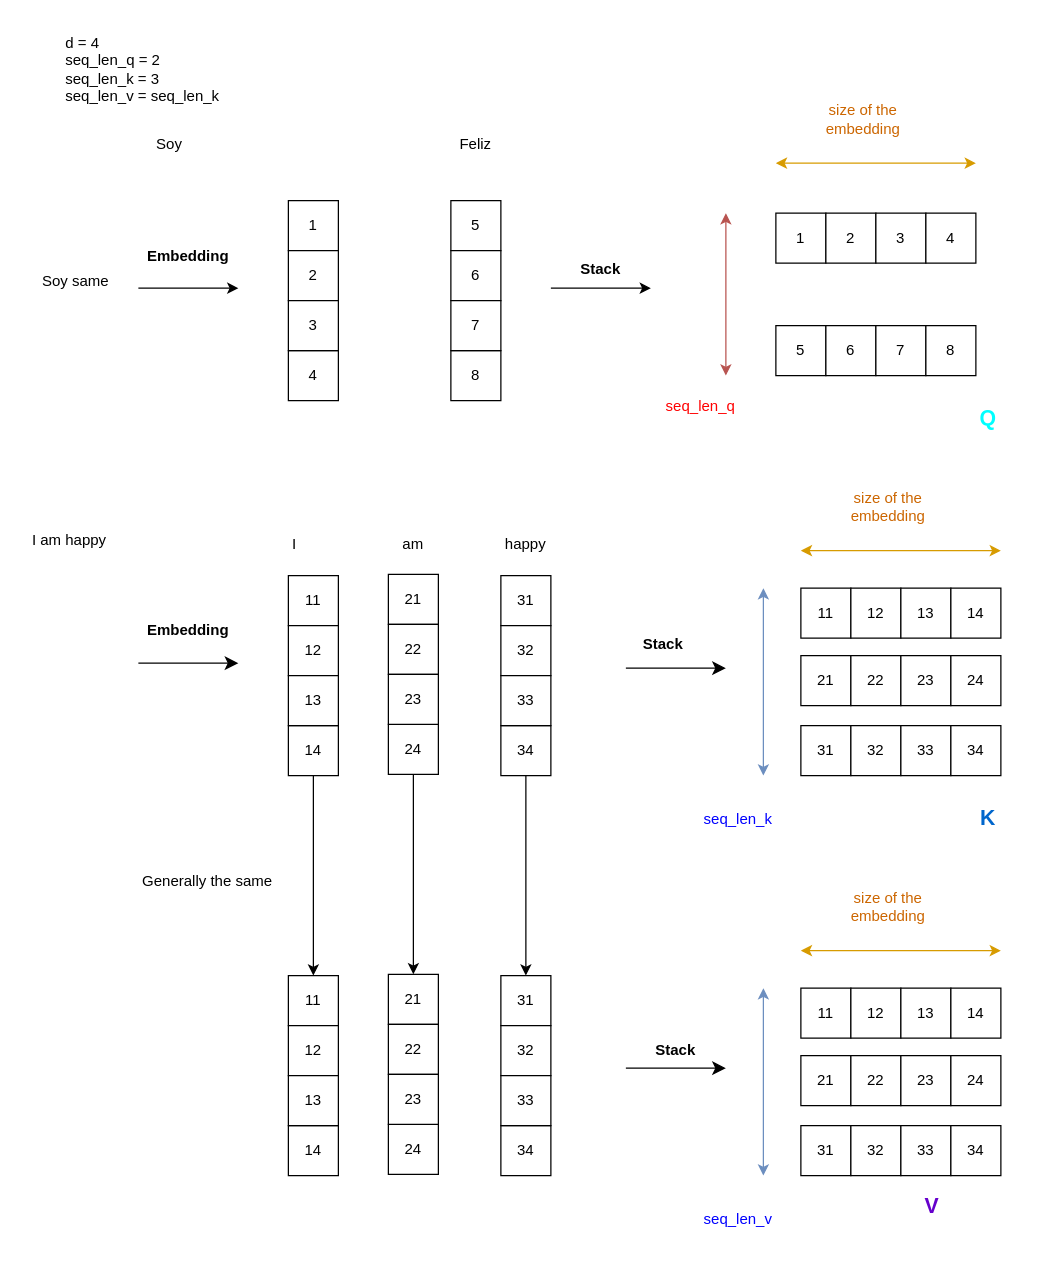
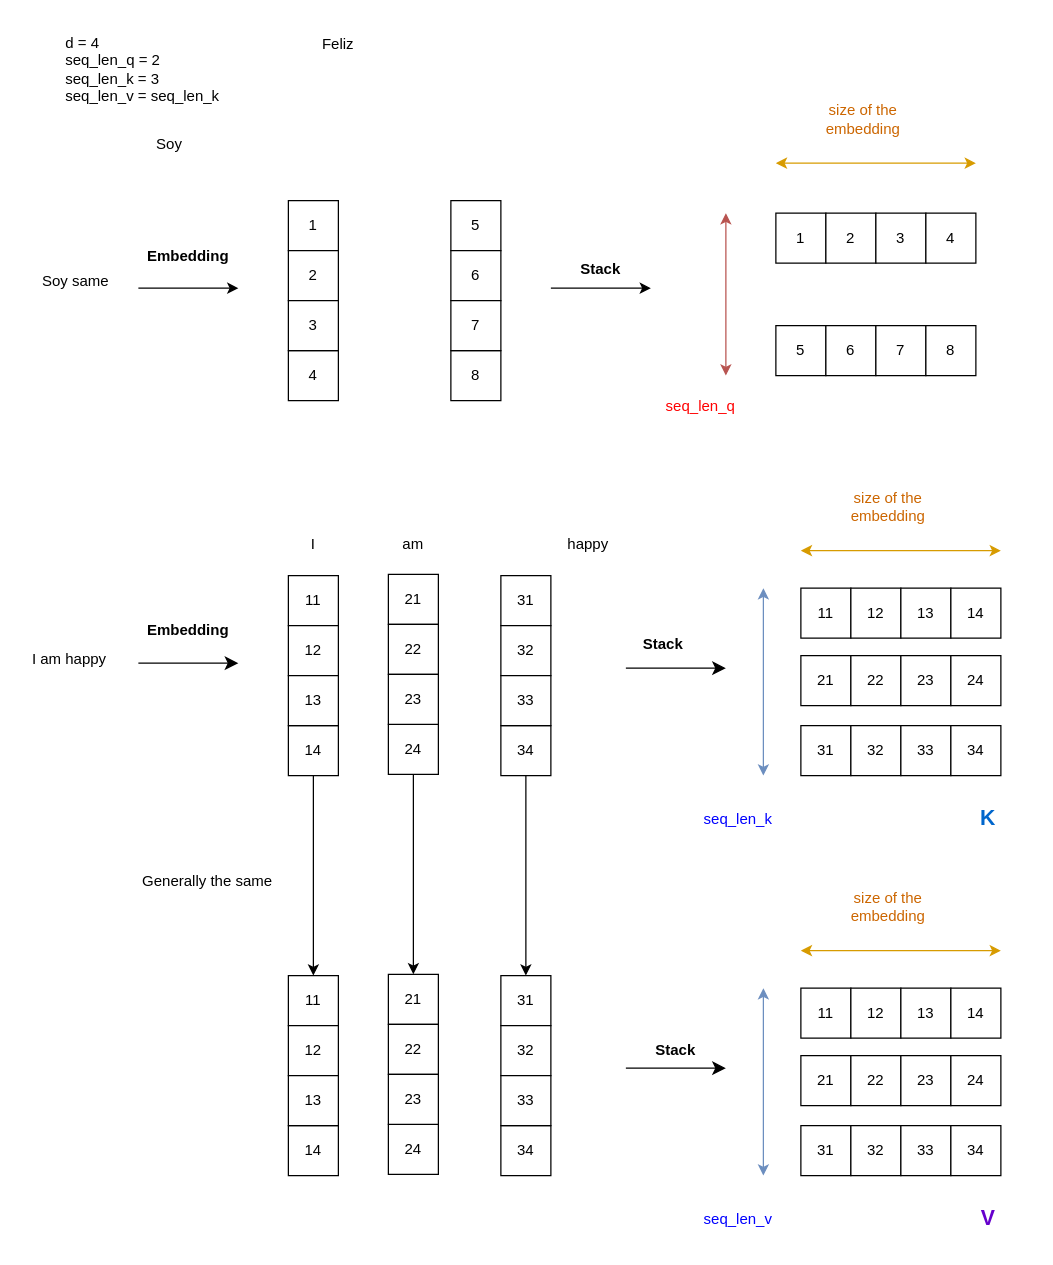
(476, 144) -> (338, 44)
(988, 419) -> none
(69, 541) -> (69, 659)
(294, 544) -> (313, 544)
(526, 544) -> (588, 544)
(932, 1207) -> (988, 1219)
